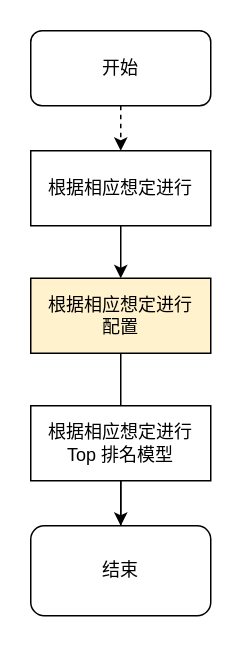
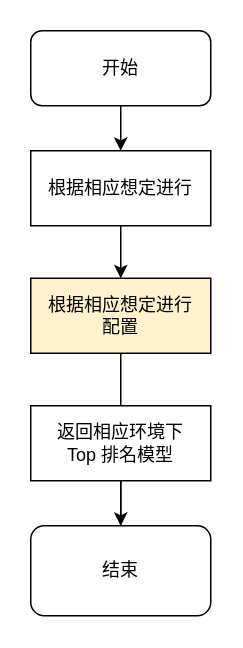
(121, 124) -> (121, 124)
(121, 443) -> (121, 443)
